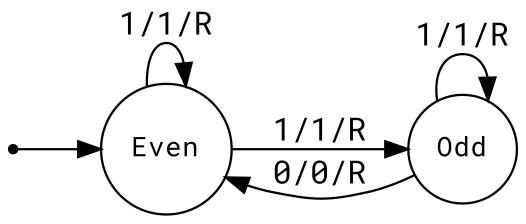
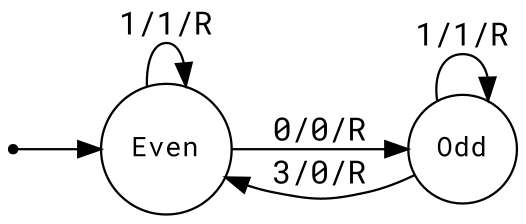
(320, 132) -> (320, 132)
(320, 175) -> (320, 175)
